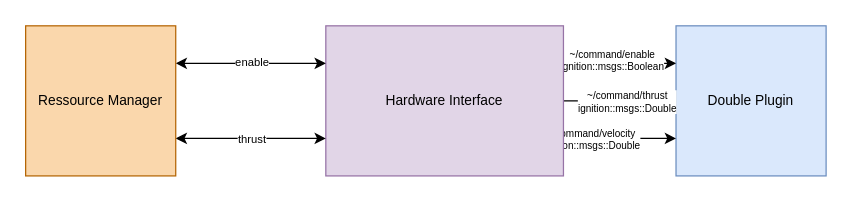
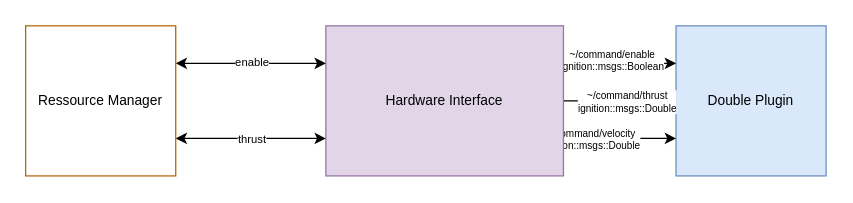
(101, 101) -> (101, 101)
